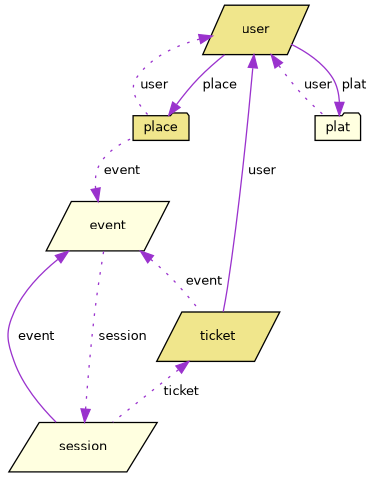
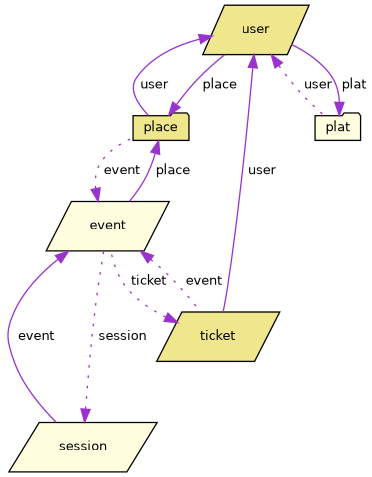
(147, 66) -> (147, 66)
none -> (145, 179)
(146, 396) -> (129, 291)
